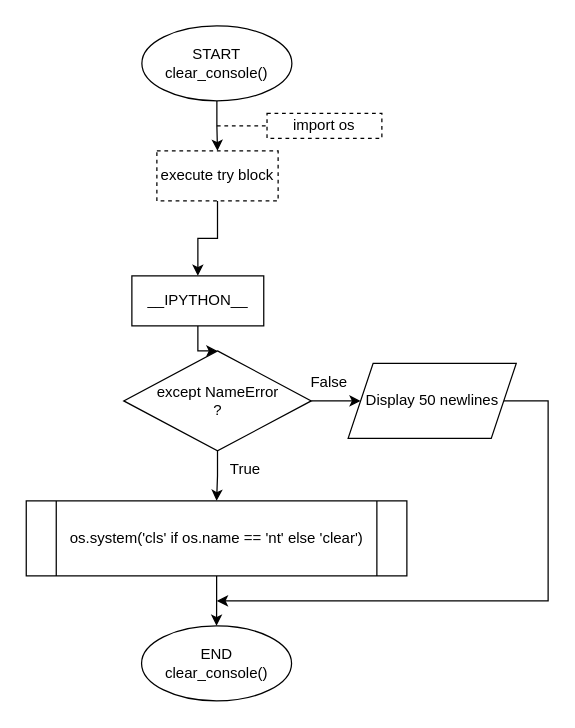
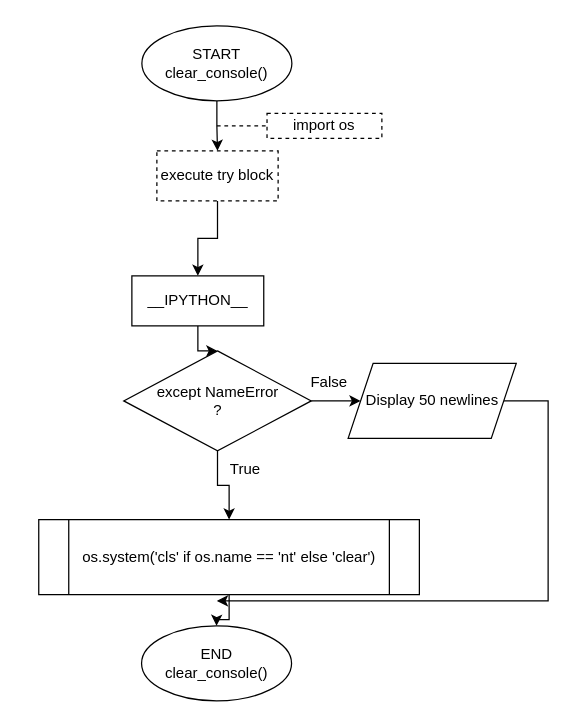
(217, 538) -> (229, 557)
